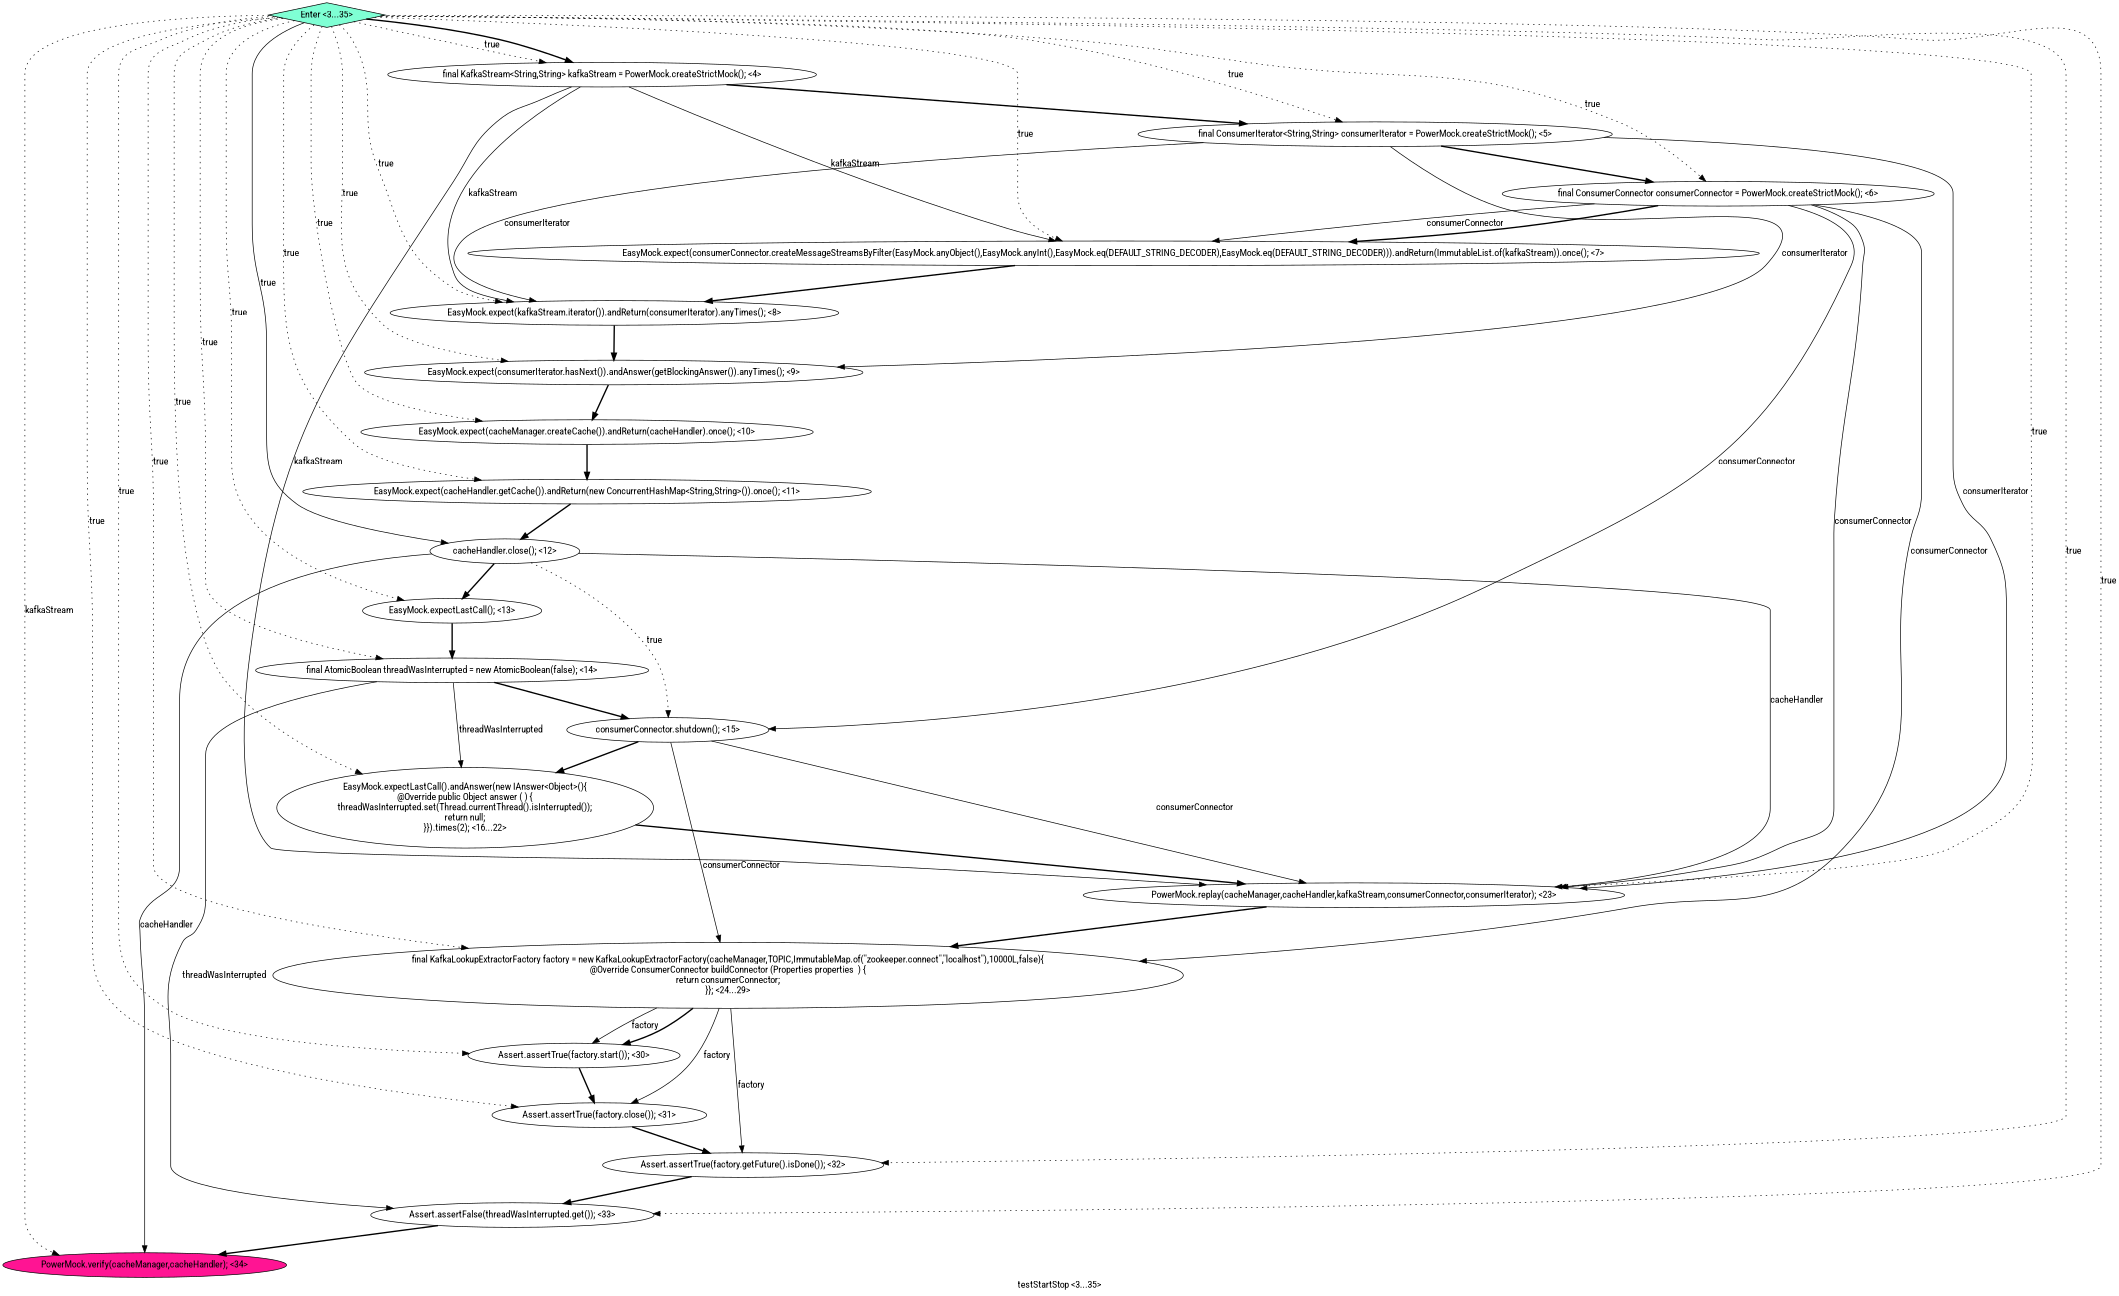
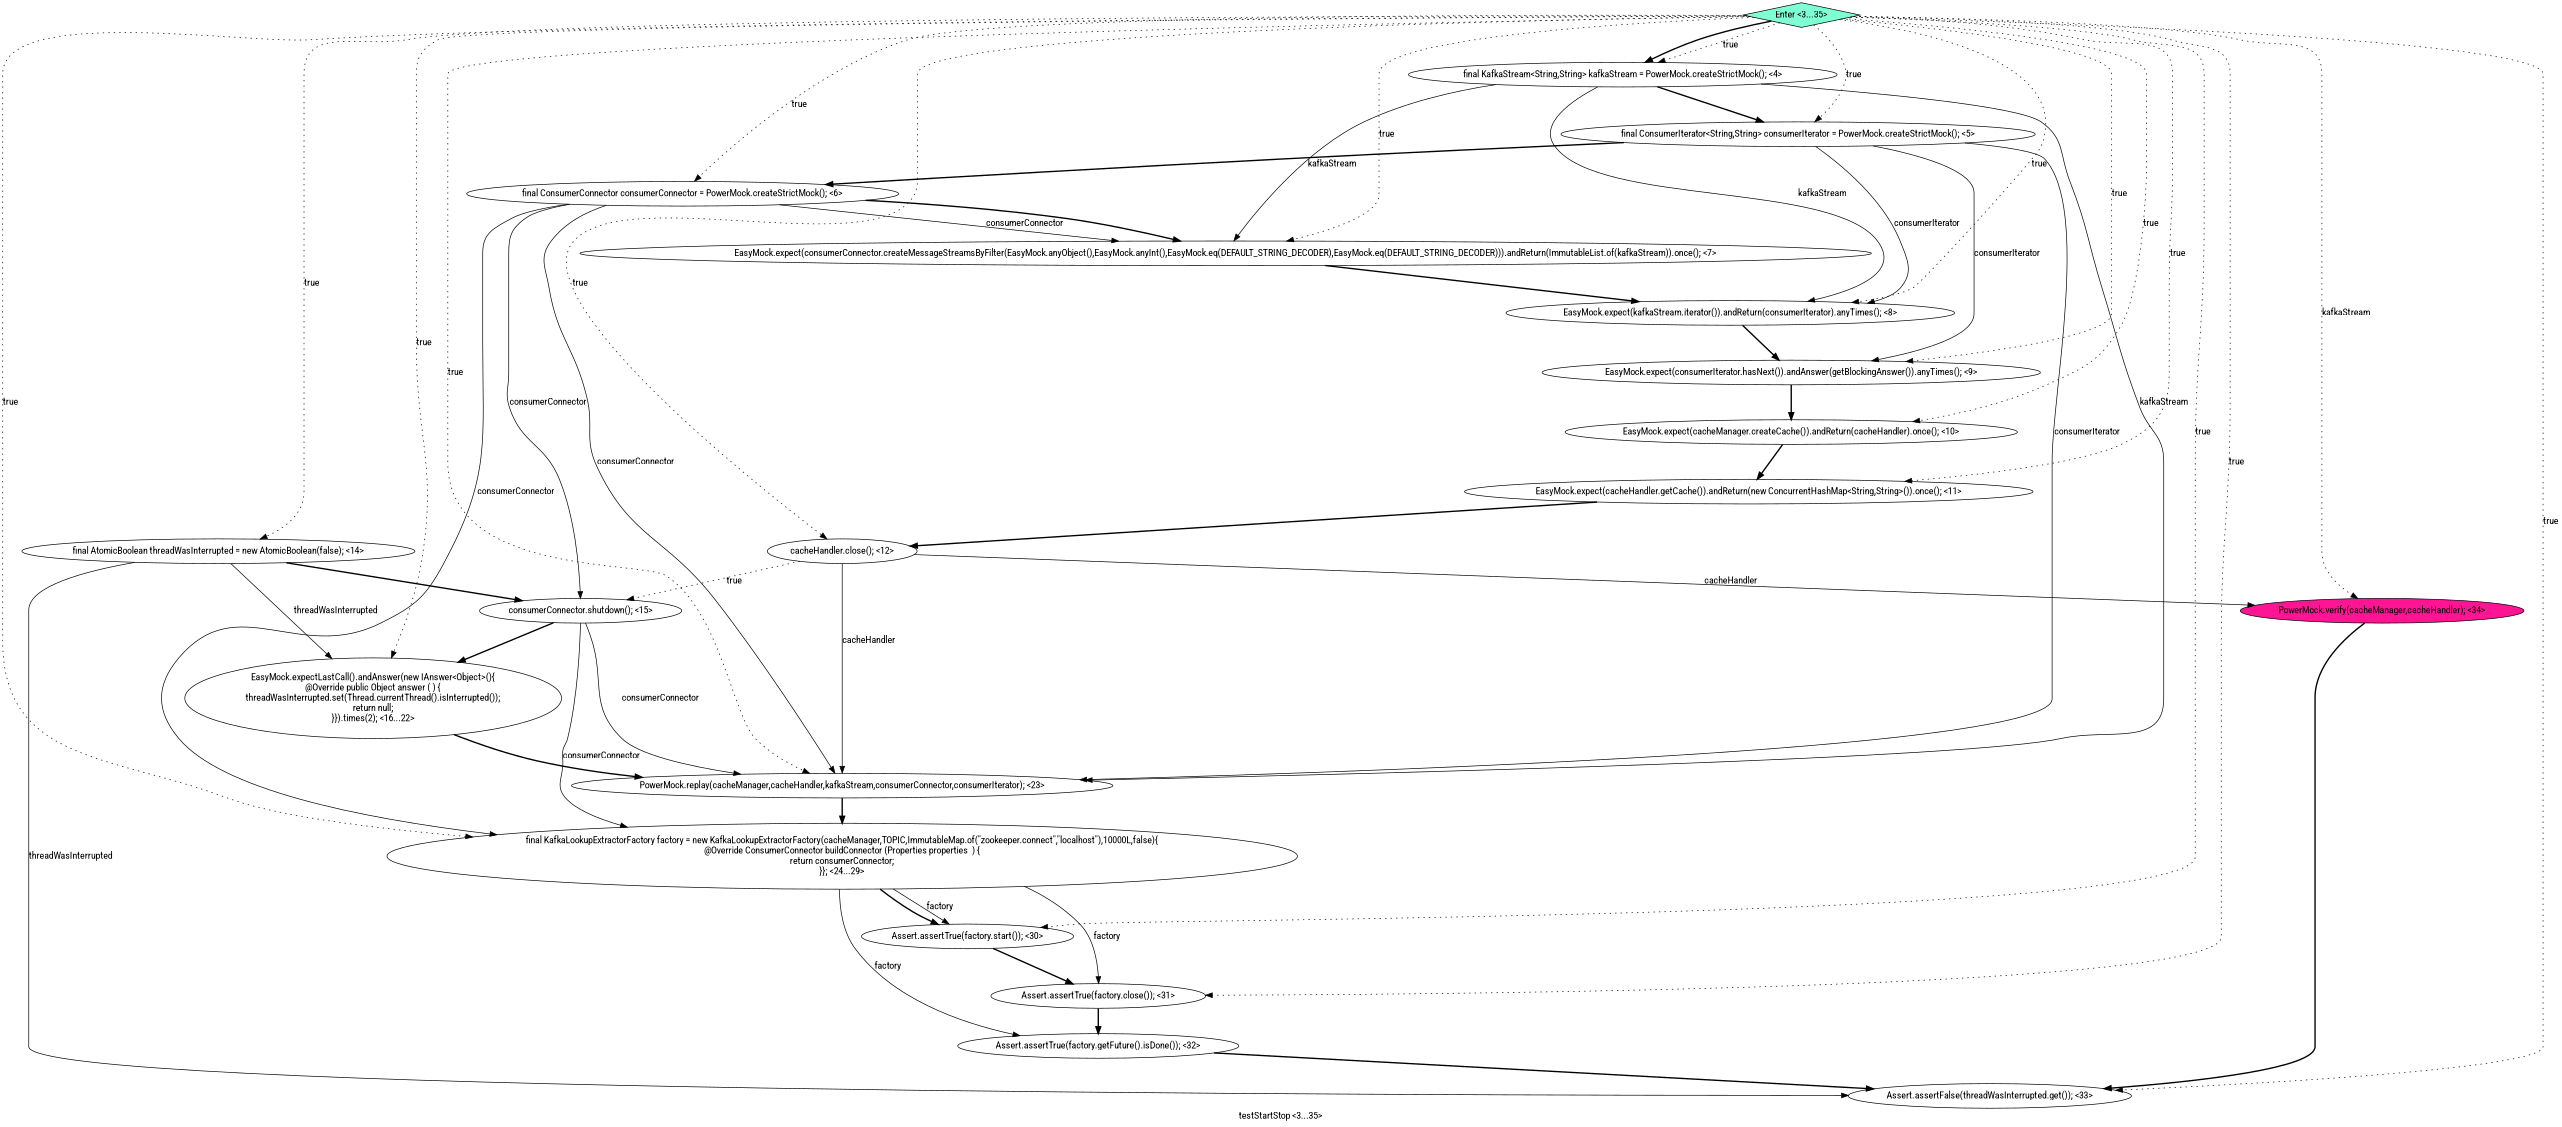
(266, 330) -> (918, 93)
(2066, 334) -> none
(452, 611) -> none
(332, 1240) -> (2315, 932)
